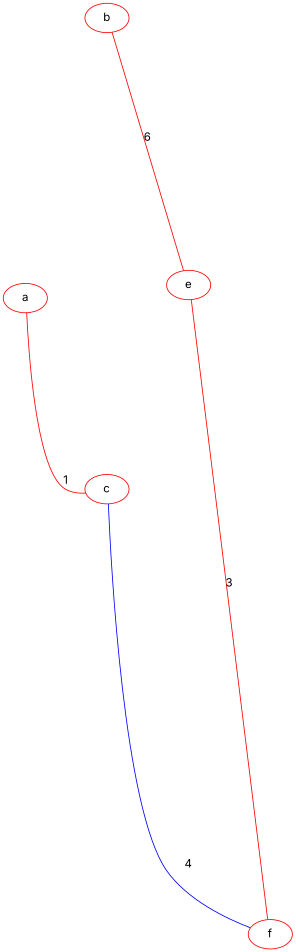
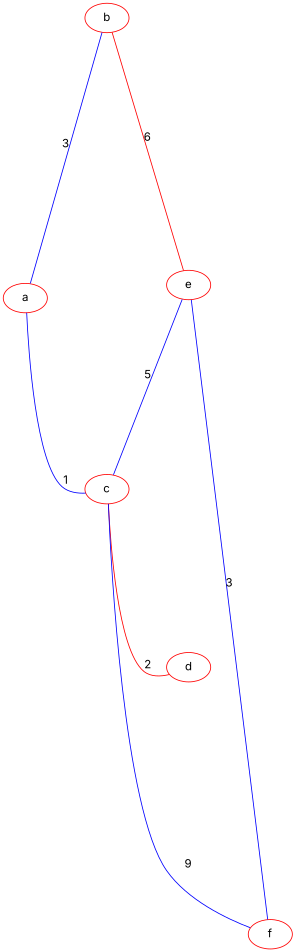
none -> (66, 158)
none -> (148, 387)
(37, 415) -> (37, 415)
(229, 610) -> (229, 610)
none -> (189, 667)
(189, 864) -> (189, 864)
